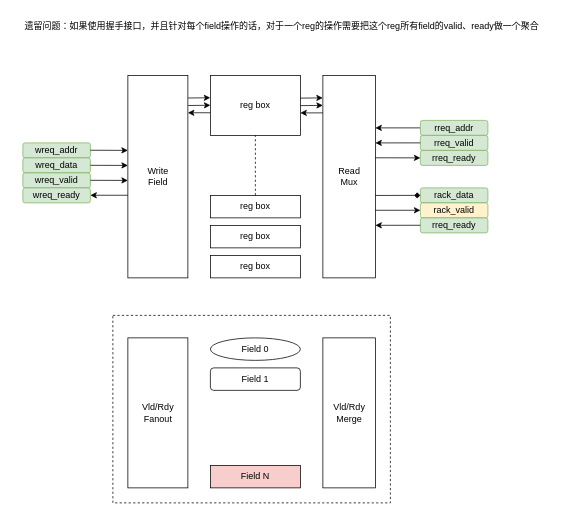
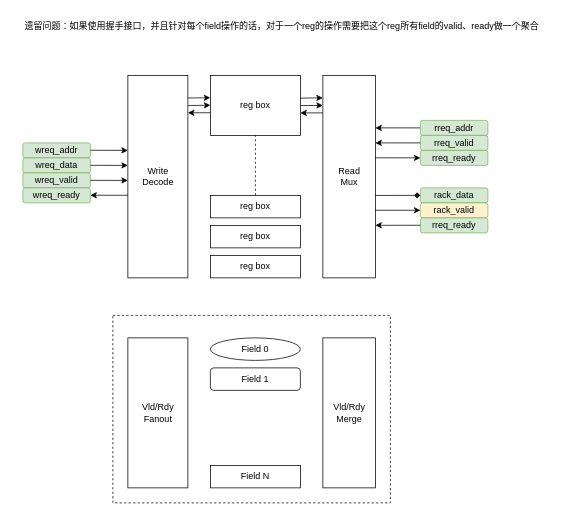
(158, 177) -> (158, 177)
(255, 477) -> (255, 477)
